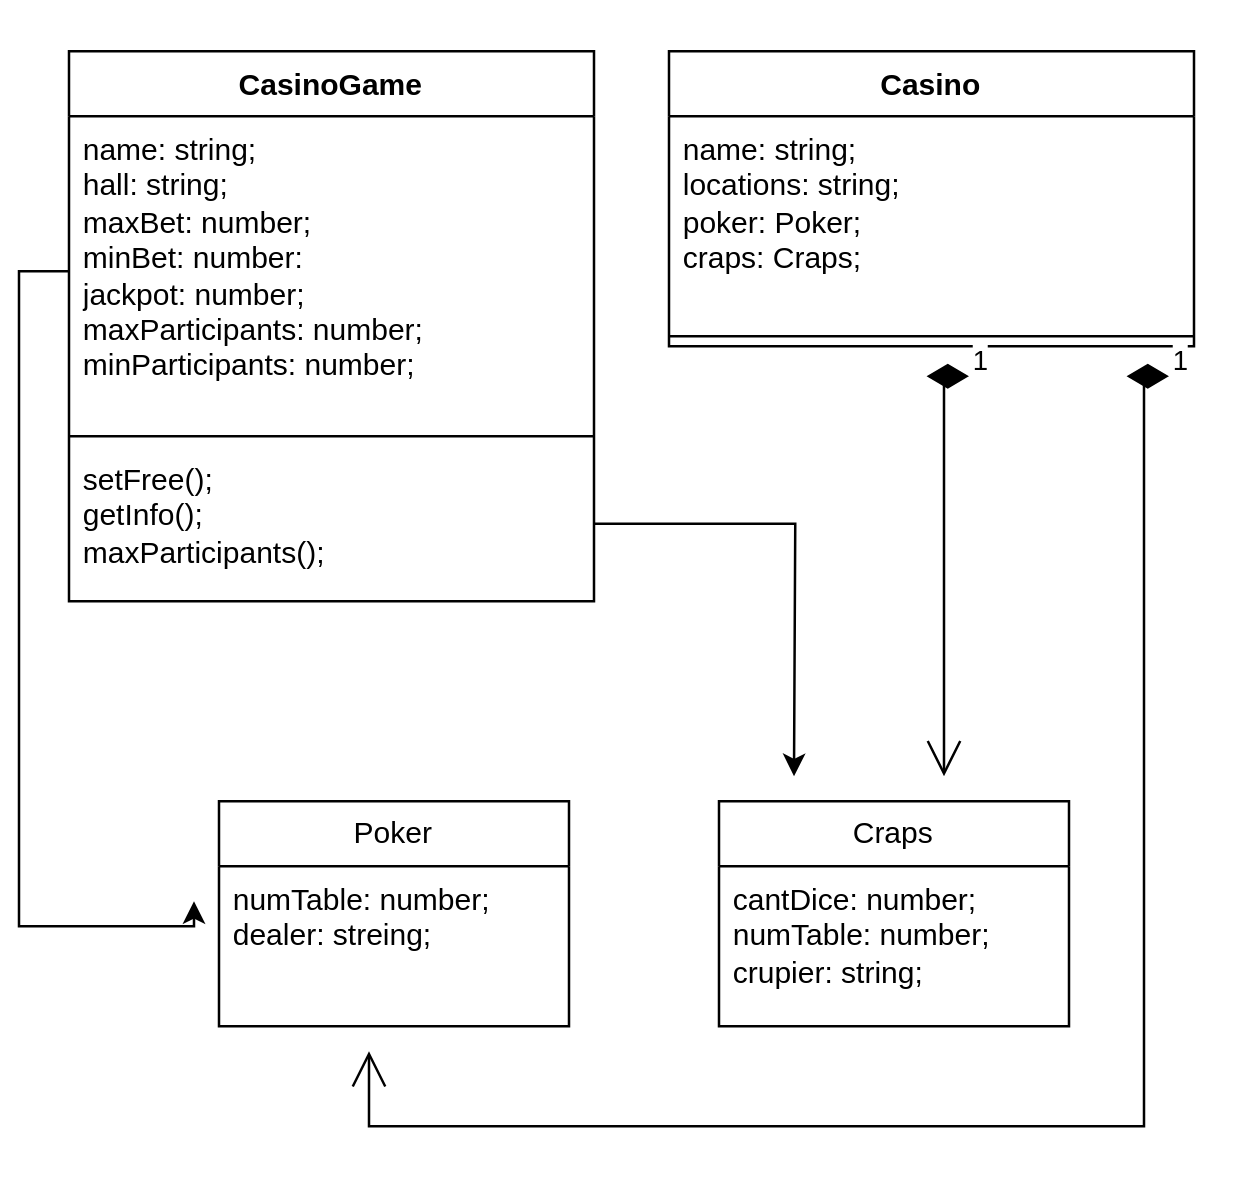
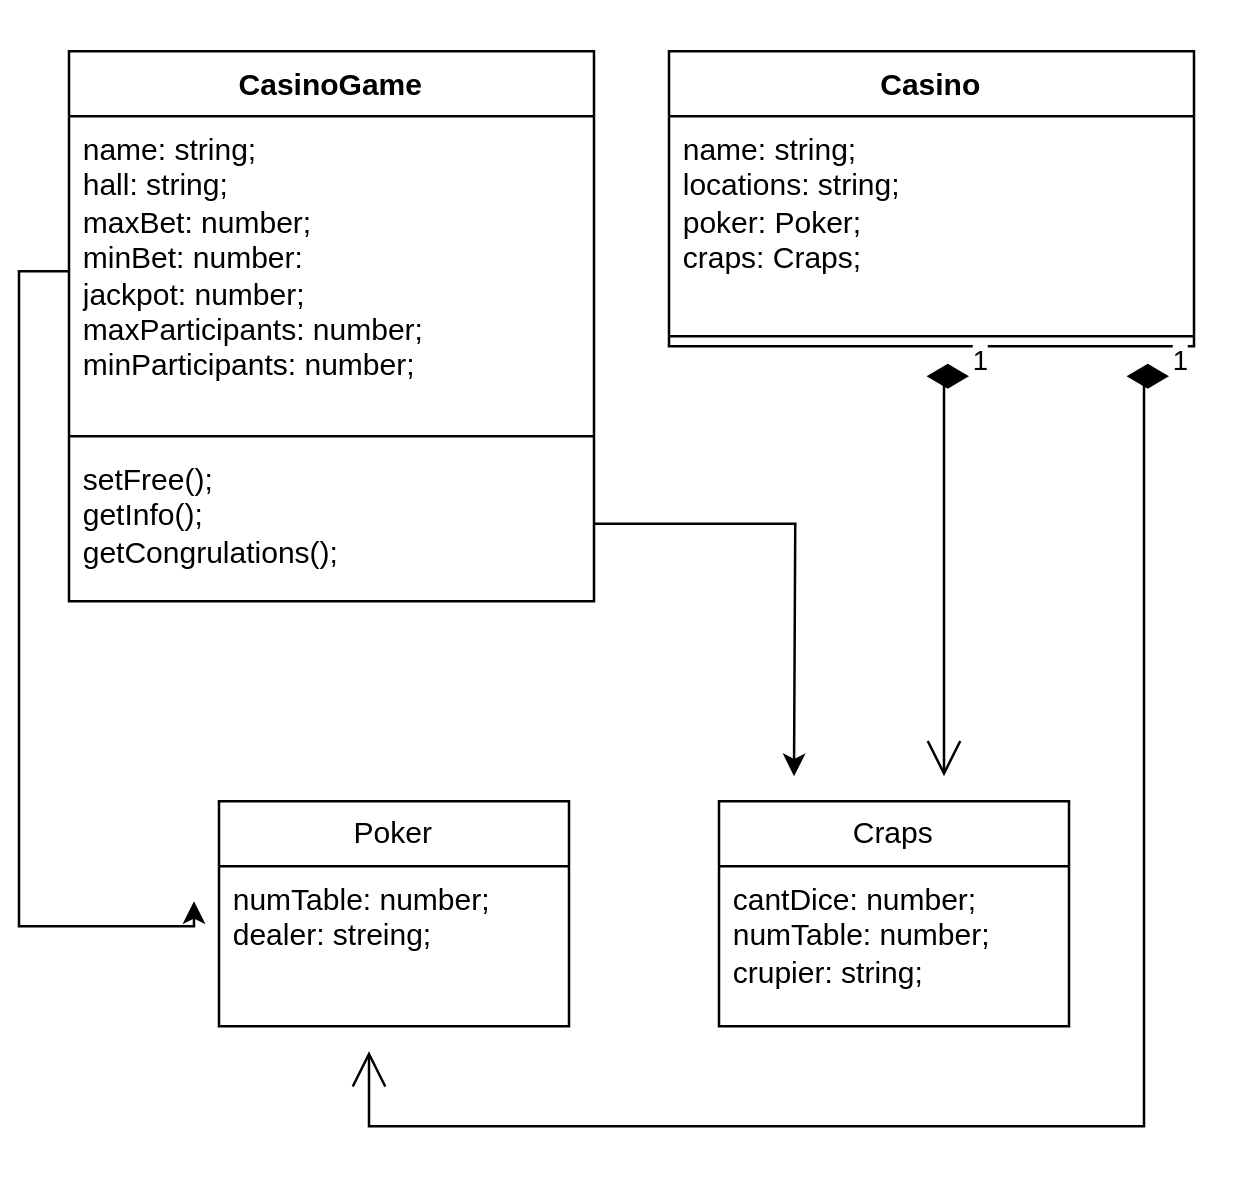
(223, 518) -> (232, 518)
